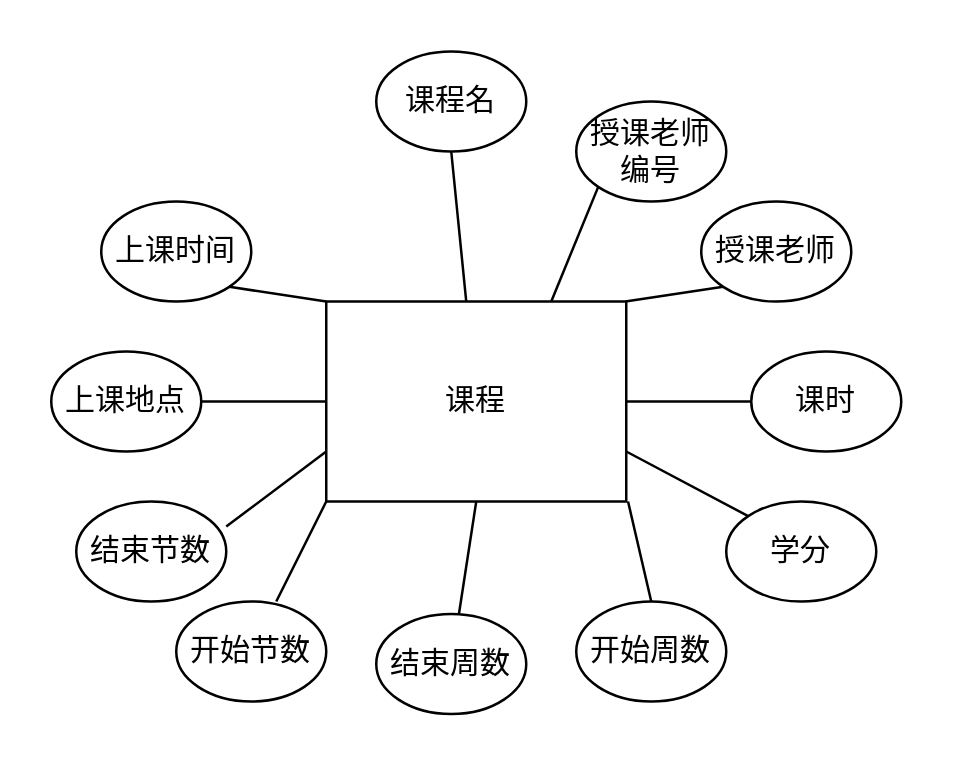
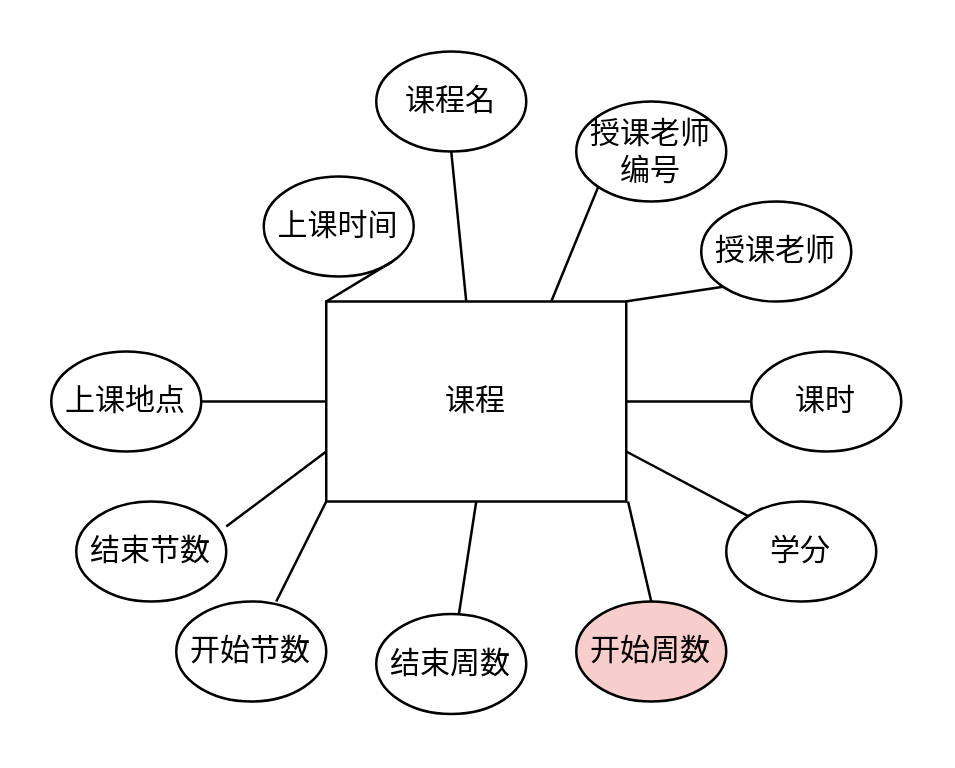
(176, 251) -> (339, 226)
(651, 651) -> (651, 651)
